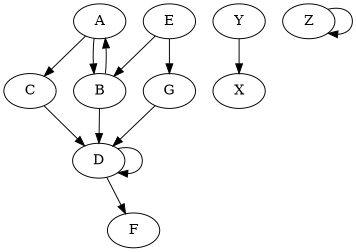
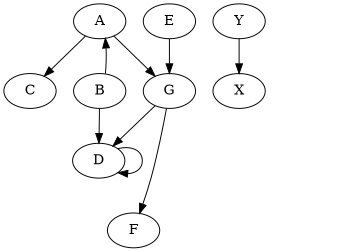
(309, 21) -> none
(93, 51) -> (131, 53)
(138, 53) -> none
(61, 122) -> none
(114, 191) -> (156, 157)
